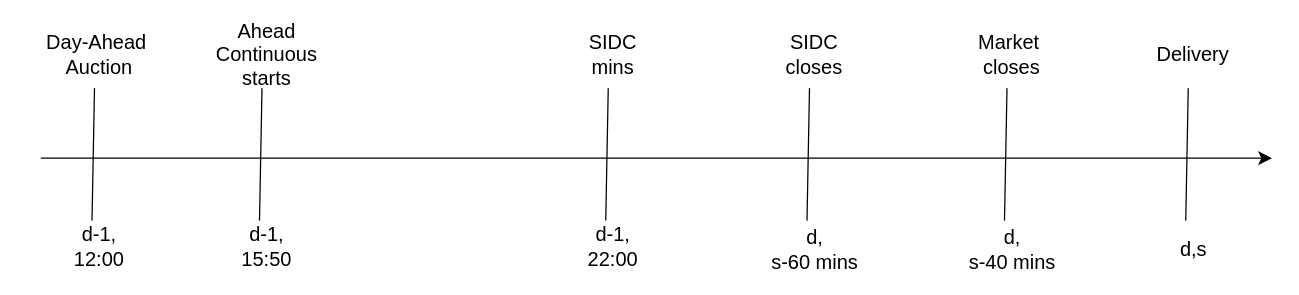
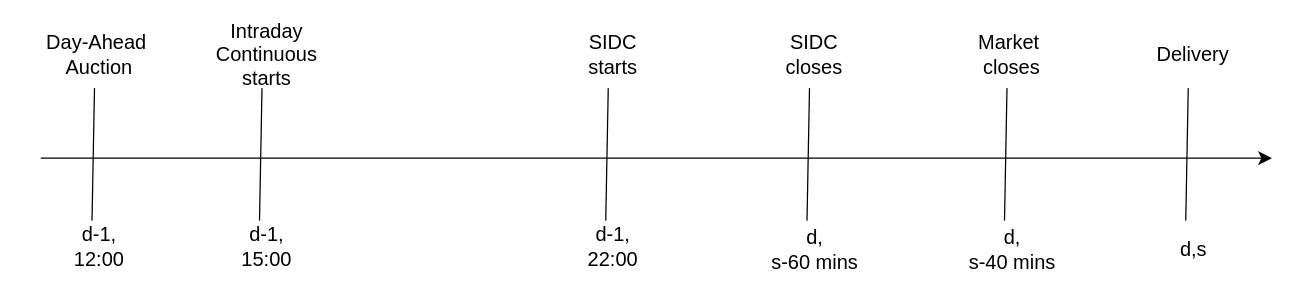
(267, 54) -> (267, 54)
(613, 54) -> (613, 54)
(267, 247) -> (267, 247)
